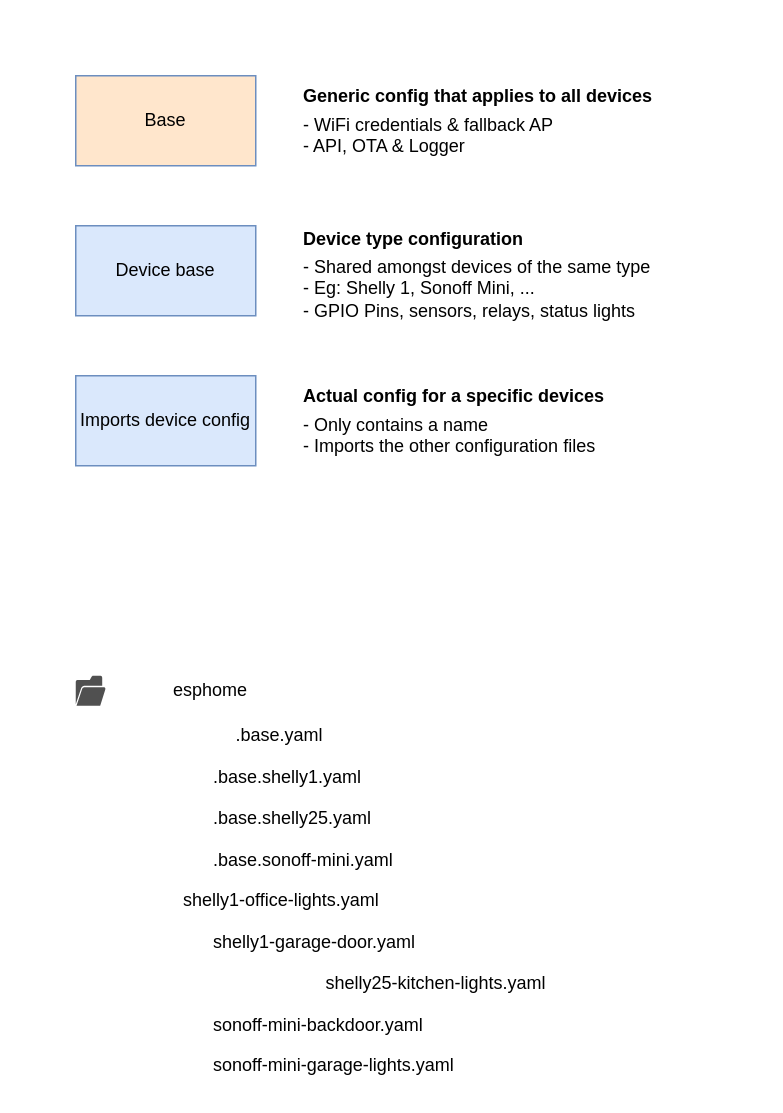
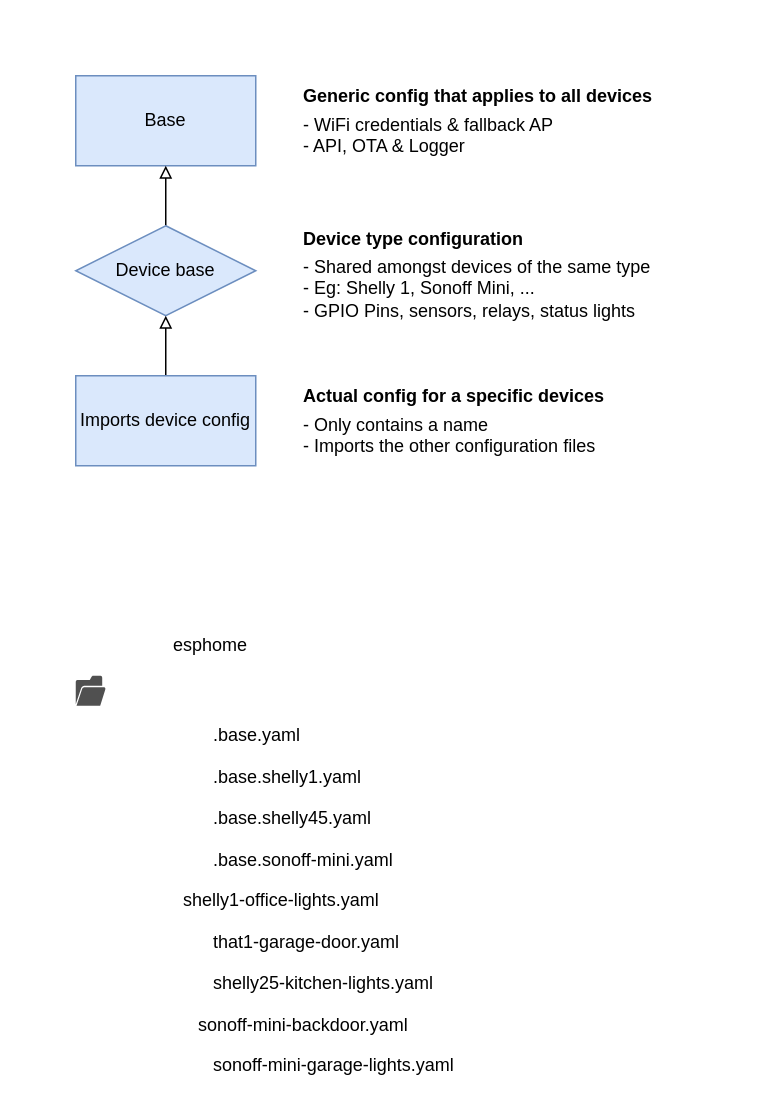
(166, 121) -> (166, 121)
none -> (166, 202)
(166, 271) -> (166, 271)
none -> (166, 352)
(211, 691) -> (211, 646)
(346, 736) -> (323, 736)
(295, 818) -> (295, 818)
(325, 943) -> (320, 943)
(451, 983) -> (338, 983)
(338, 1025) -> (323, 1025)
